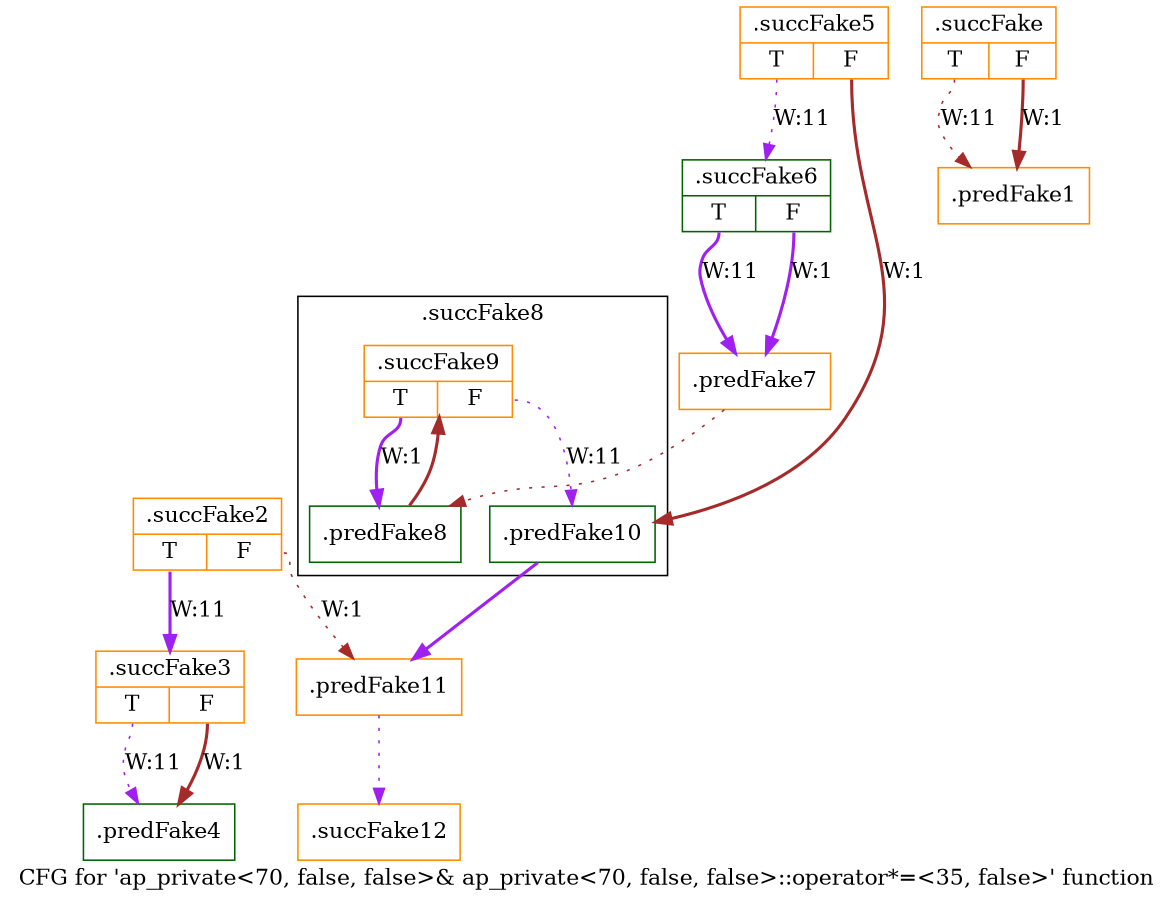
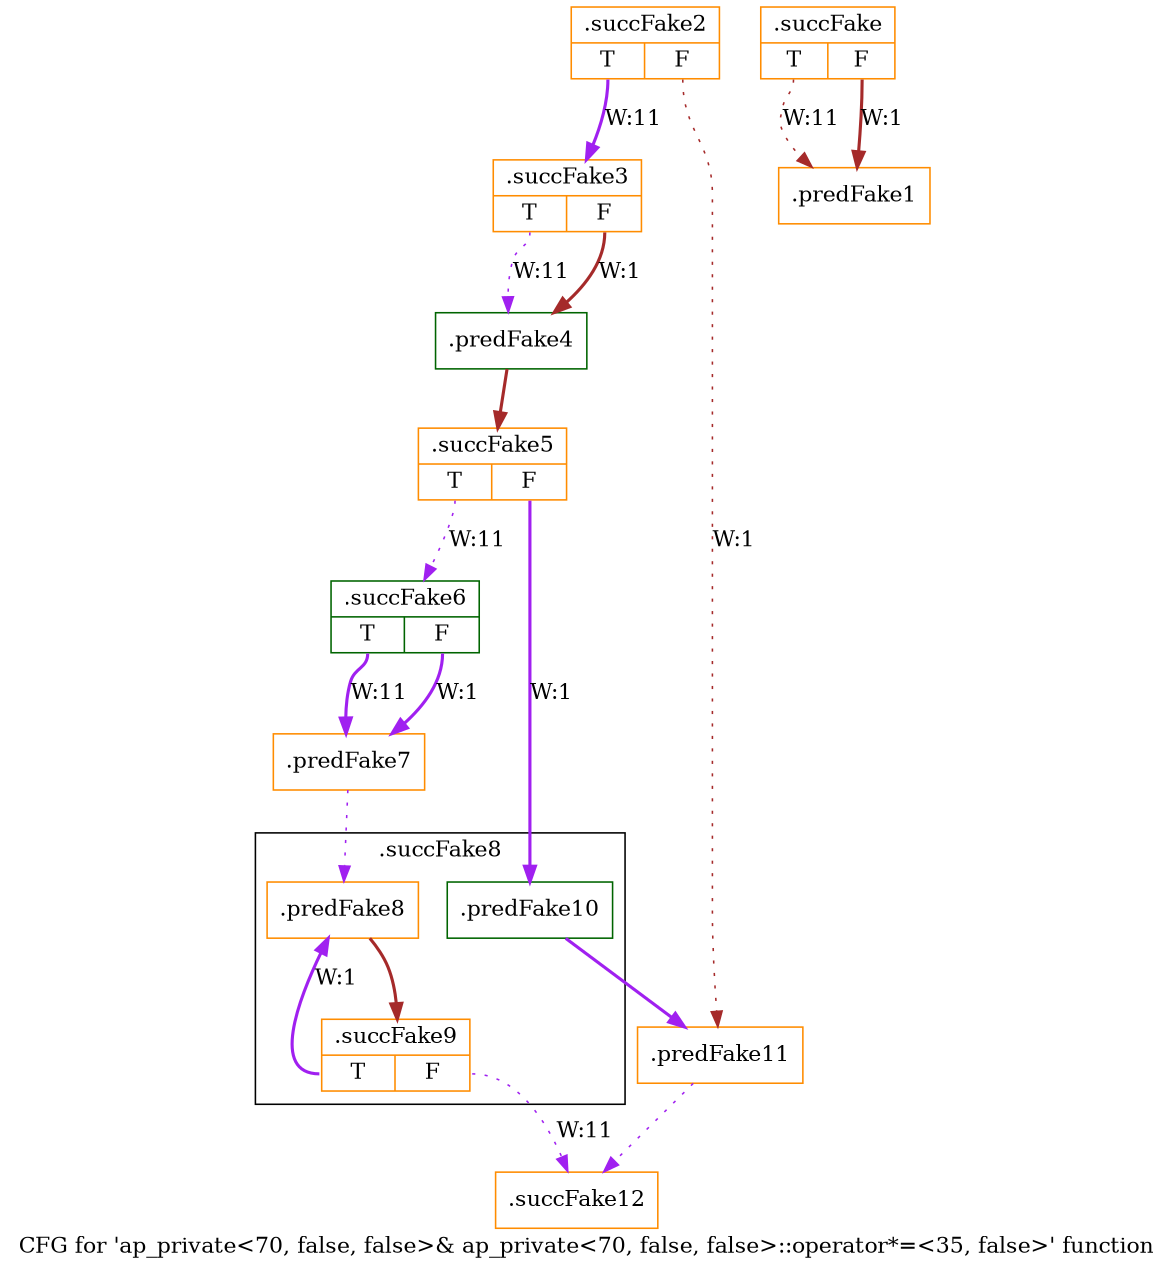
(876, 353) -> (530, 683)
none -> (504, 391)
(558, 434) -> (519, 1093)
(603, 479) -> (346, 822)
(385, 534) -> (343, 910)
